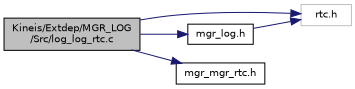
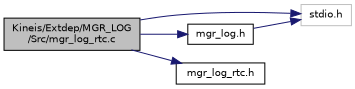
(326, 15) -> (326, 15)
(72, 34) -> (72, 34)
(221, 74) -> (221, 74)
